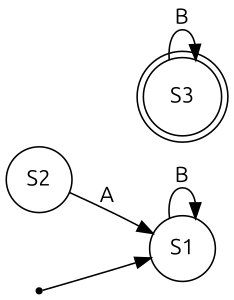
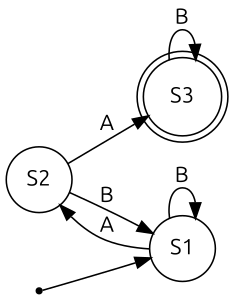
none -> (101, 144)
(108, 196) -> (108, 196)
none -> (107, 241)
